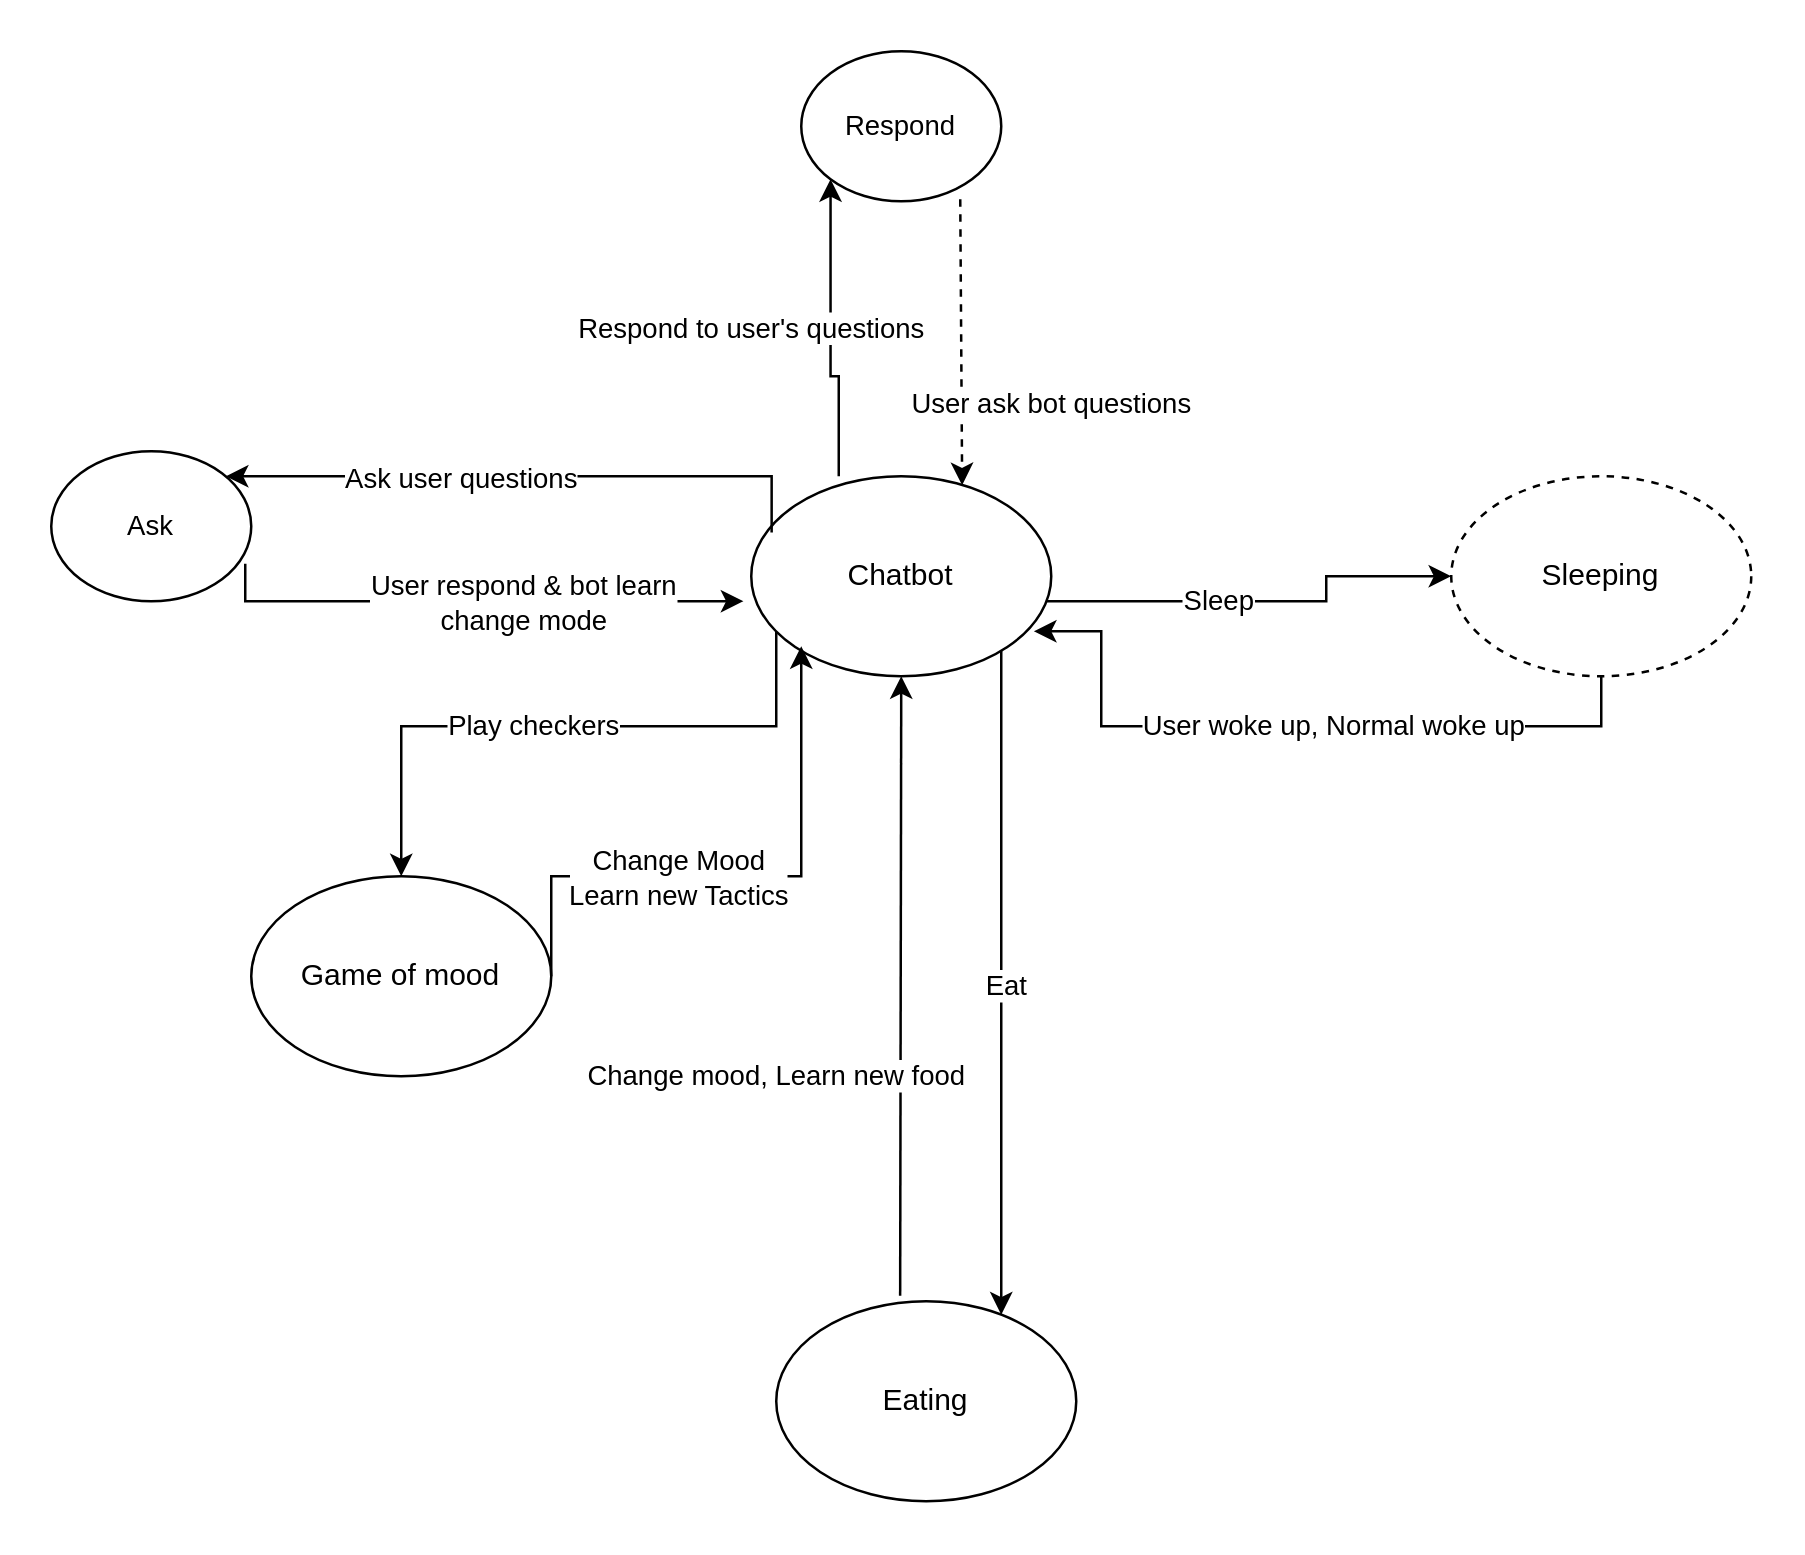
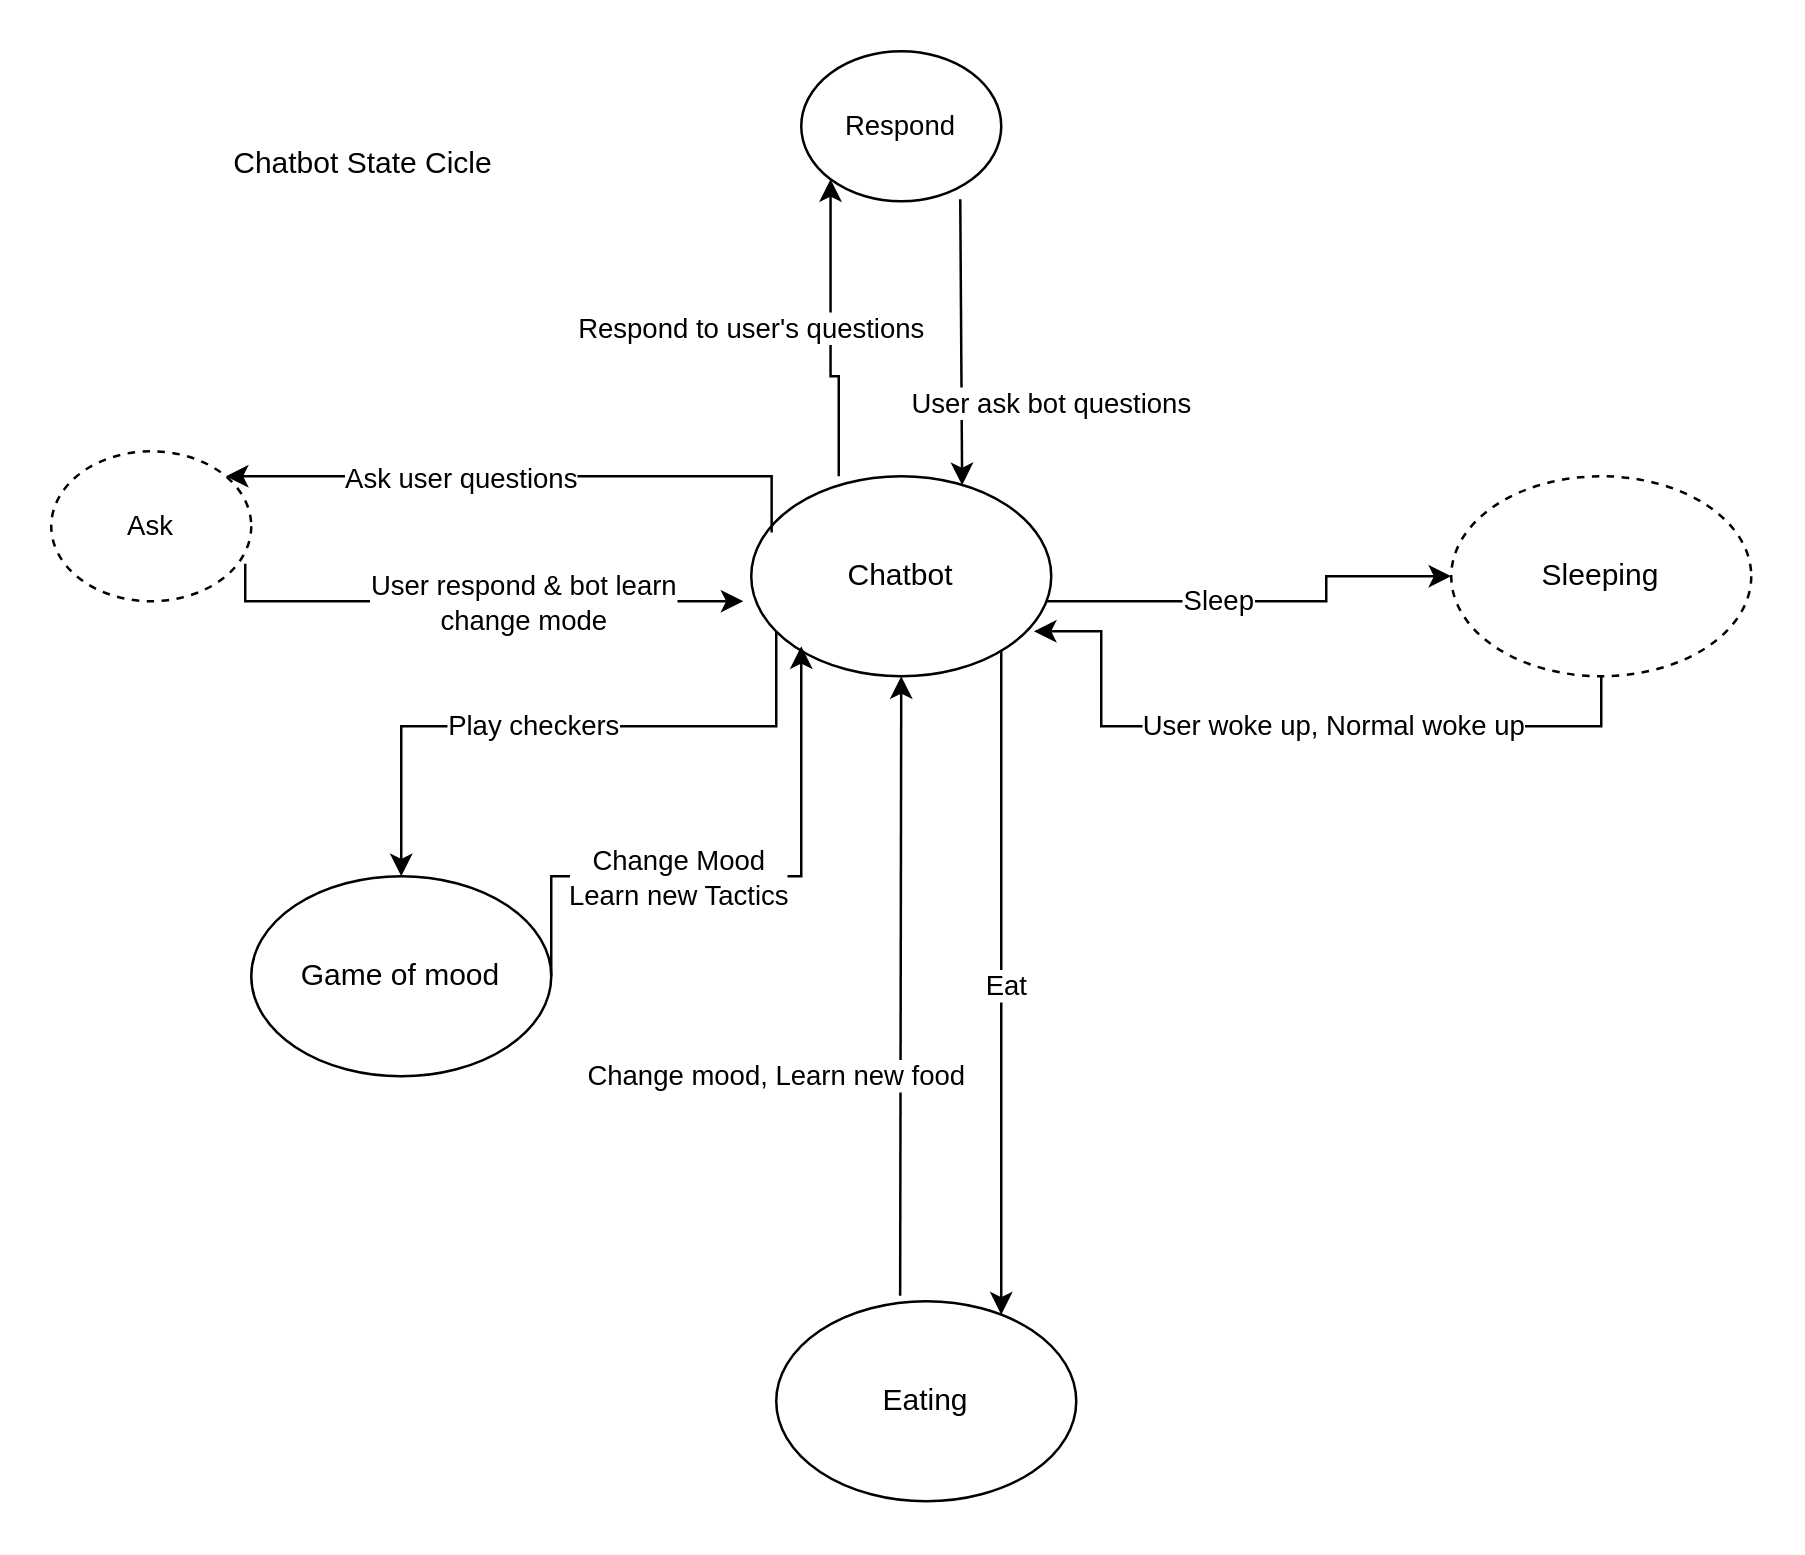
none -> (364, 164)
(961, 290) -> (961, 290)
(151, 526) -> (151, 526)
